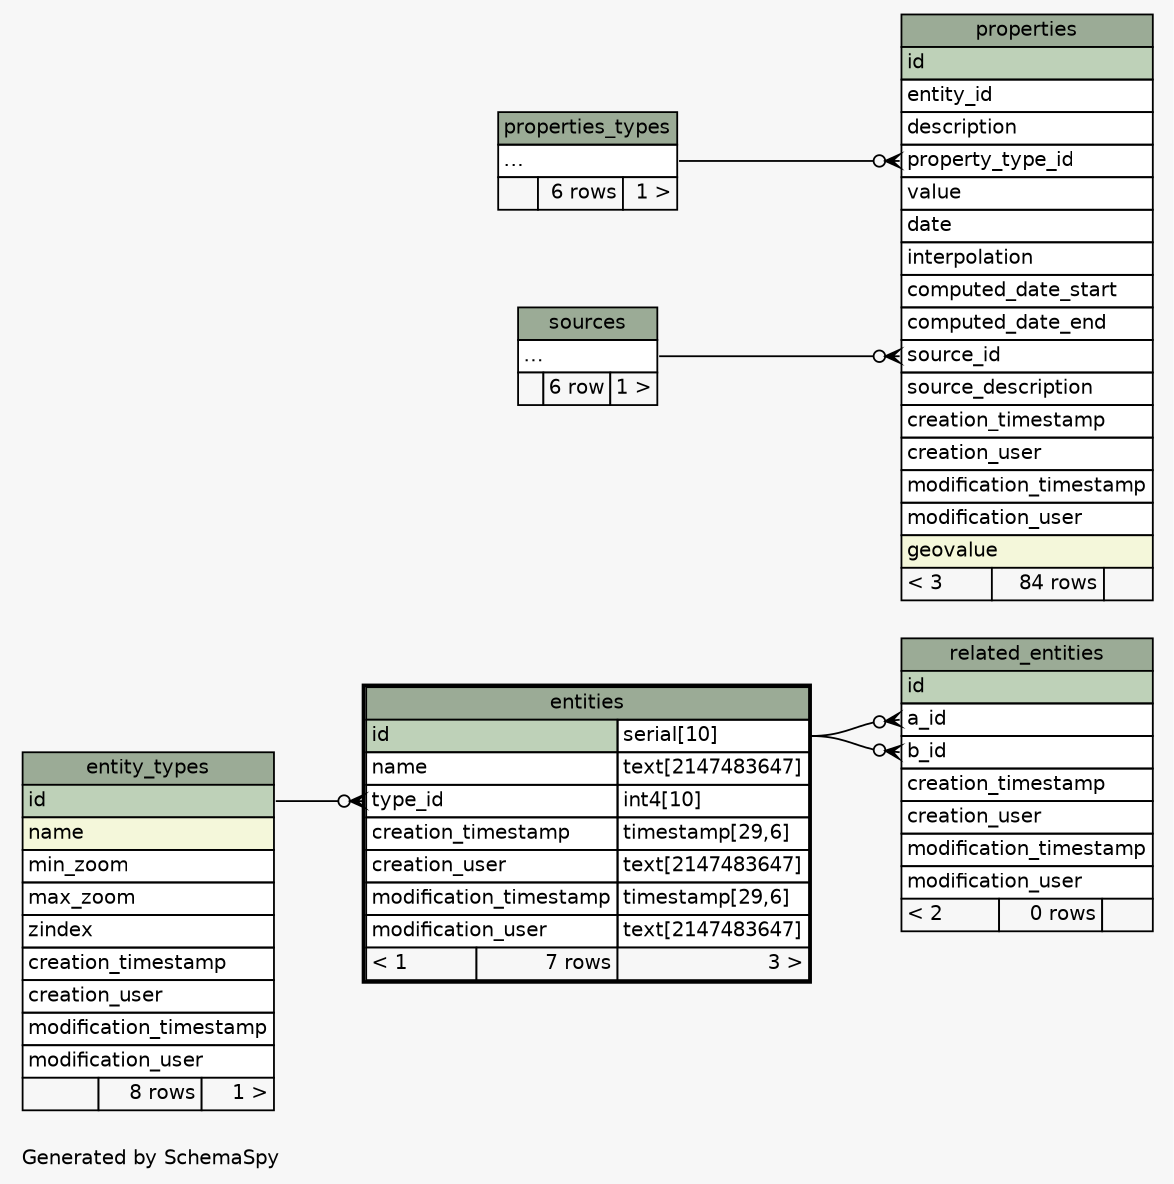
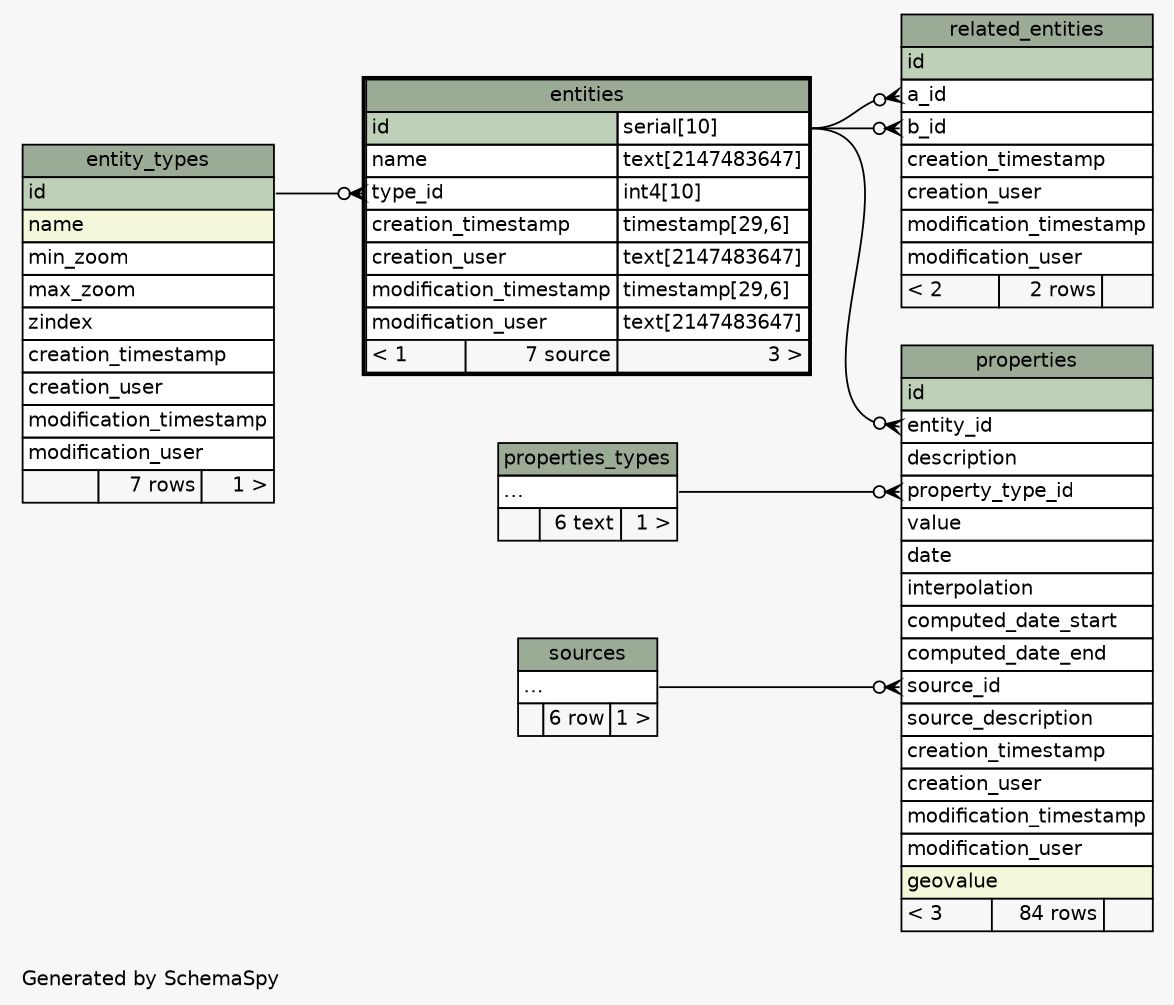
(584, 193) -> (585, 524)
none -> (857, 265)
(1063, 914) -> (1063, 290)
(579, 963) -> (569, 355)
(163, 1093) -> (163, 486)
